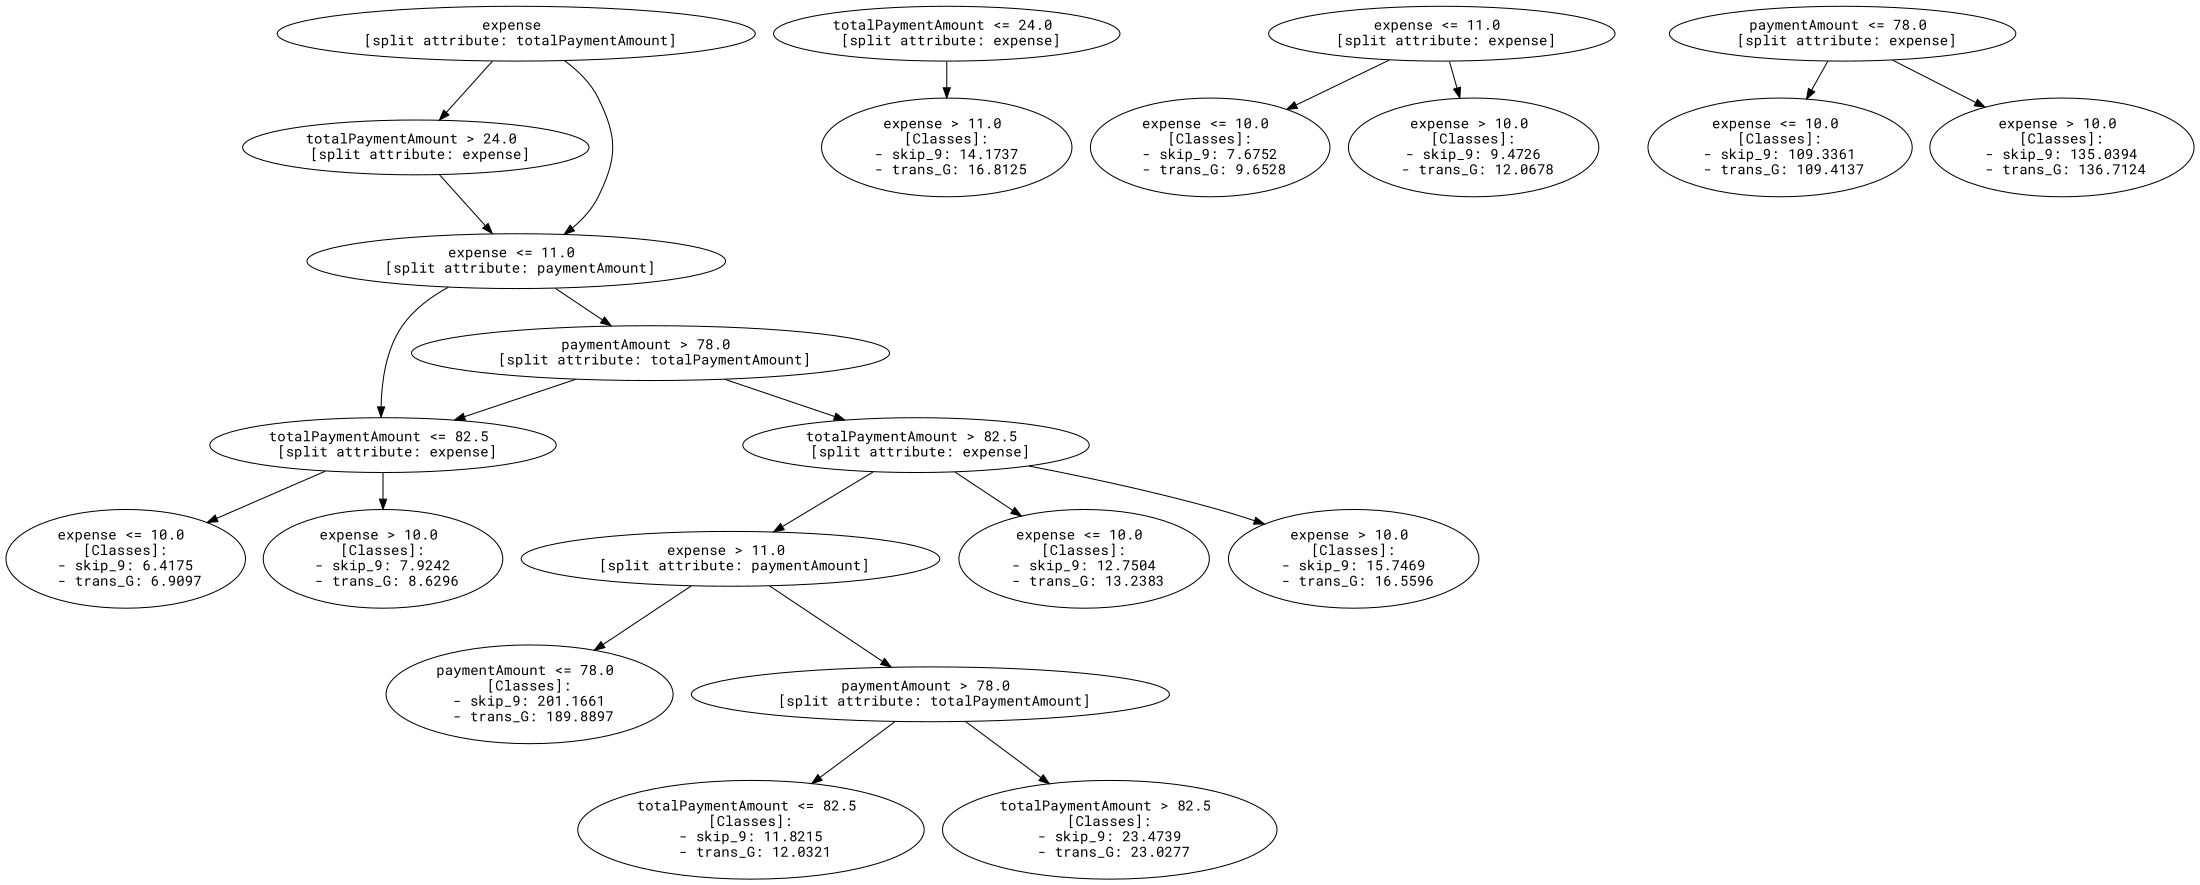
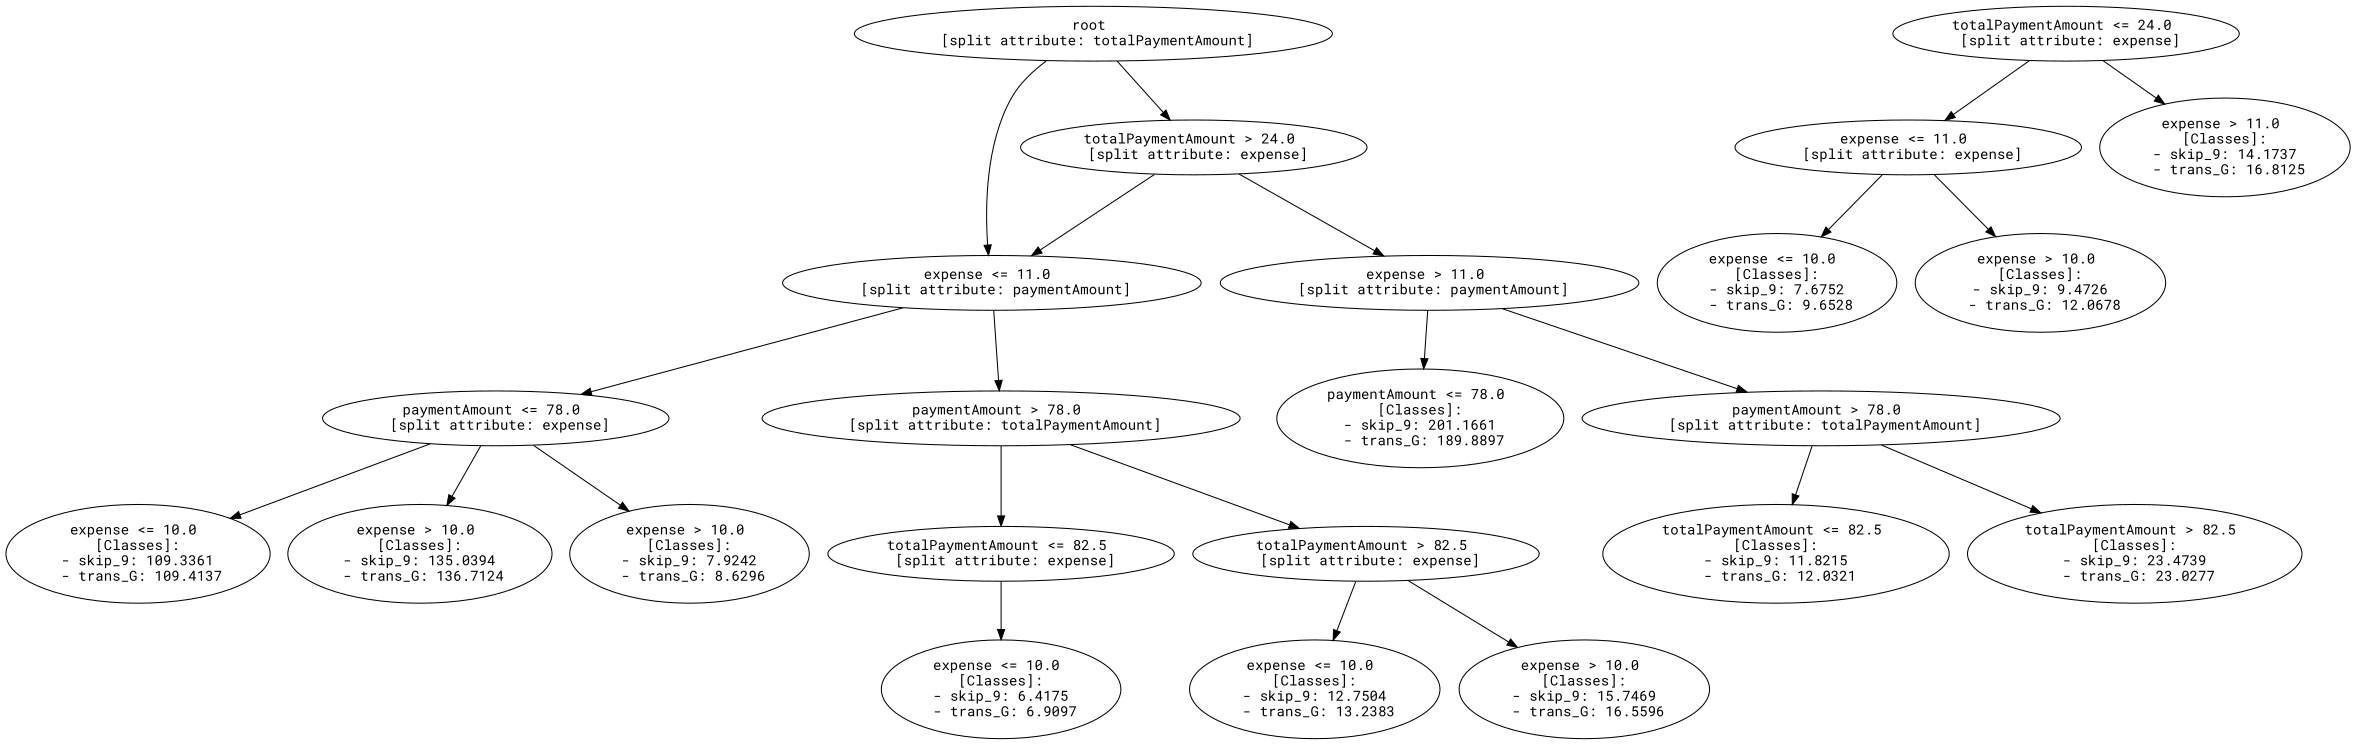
(516, 34) -> (1093, 34)
none -> (1992, 87)
(396, 336) -> (747, 350)
(383, 486) -> (577, 475)
(828, 499) -> (1307, 212)
